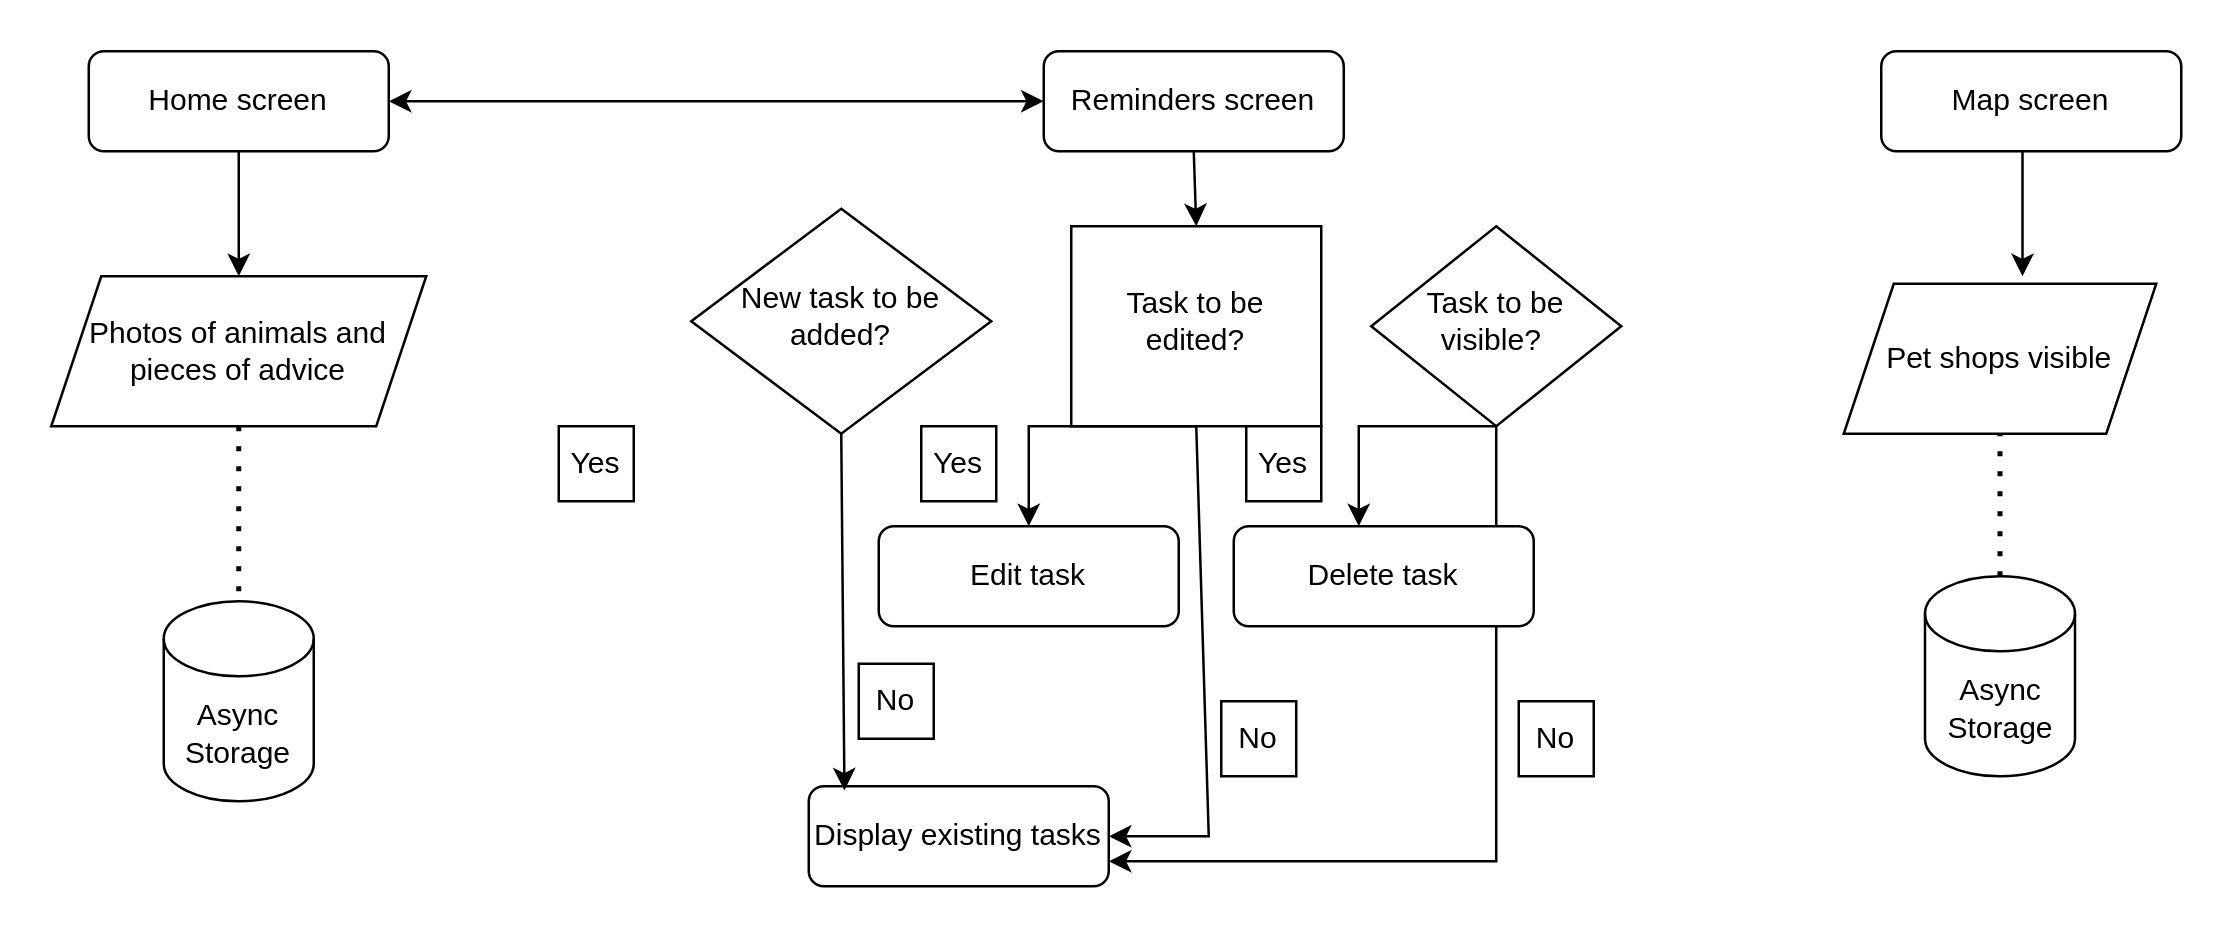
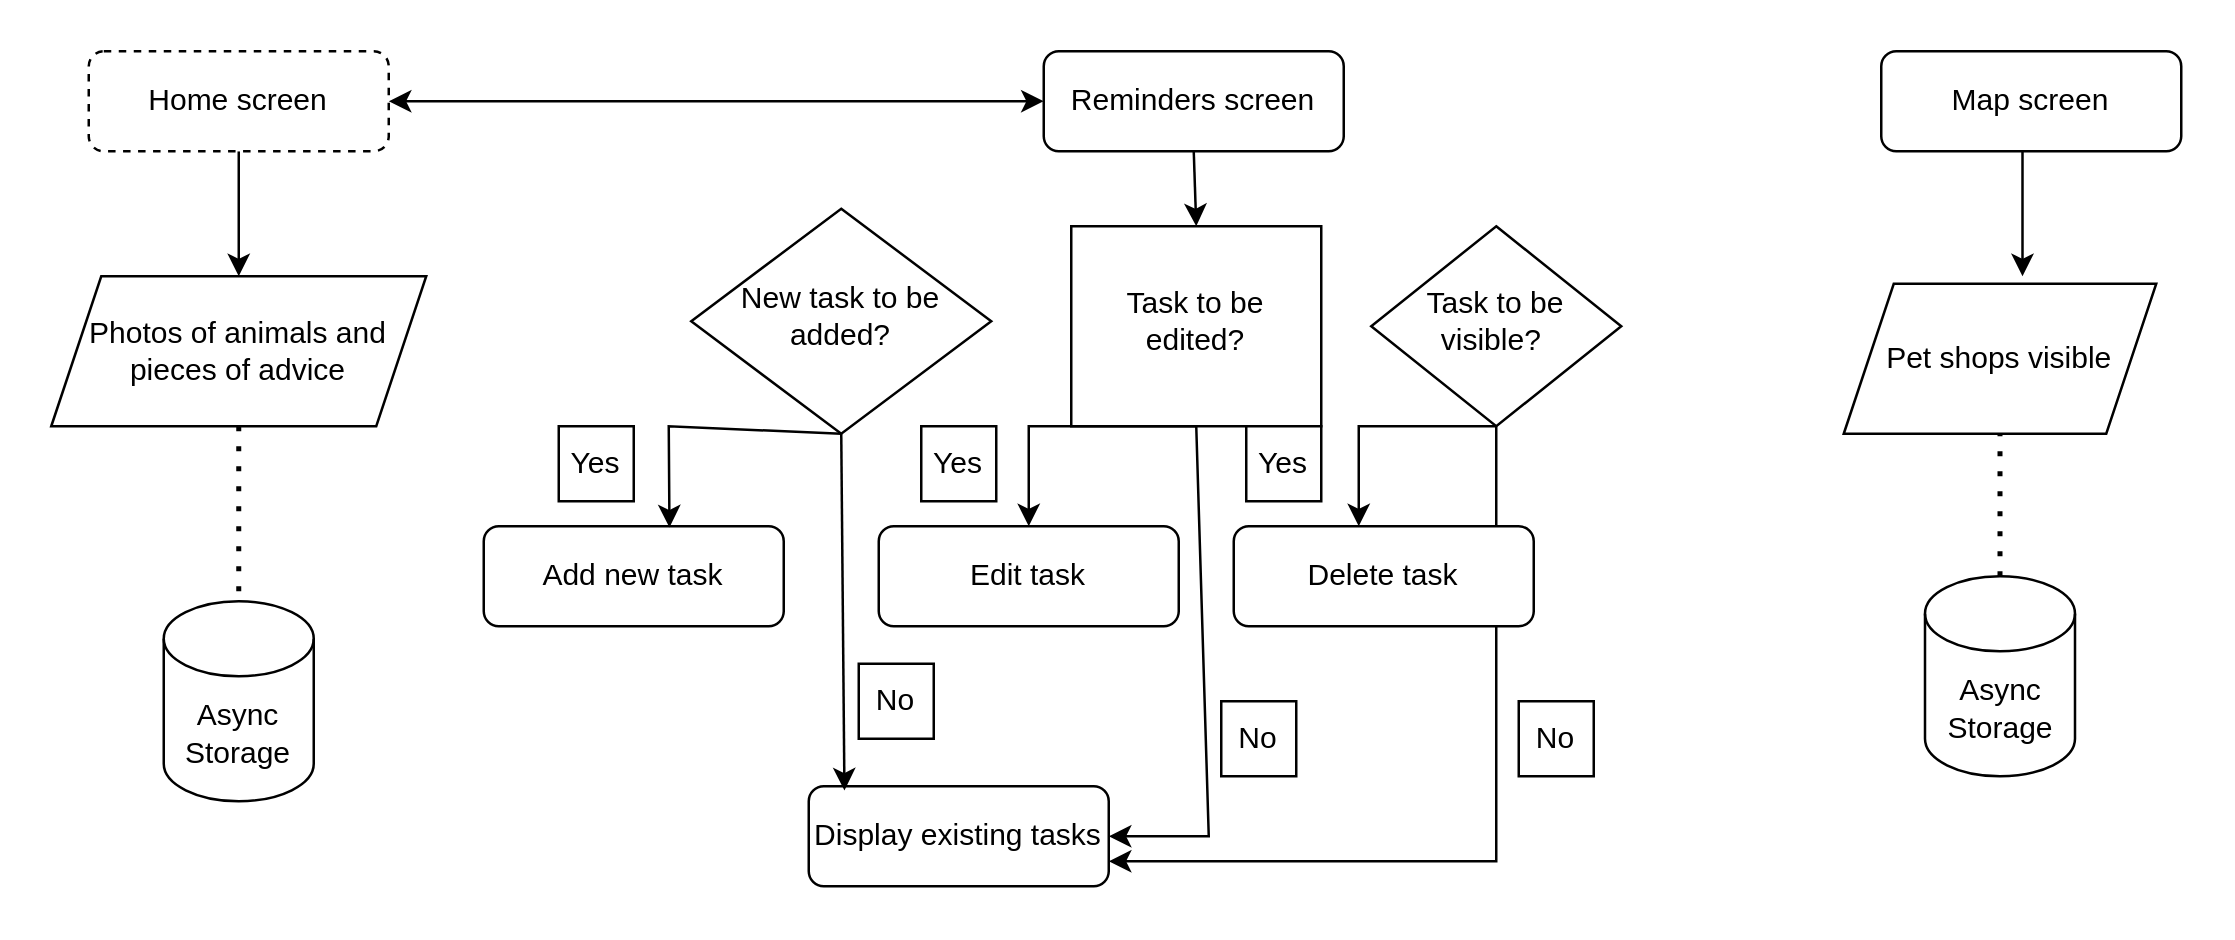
(239, 101) -> (239, 101)
none -> (711, 428)
none -> (634, 576)
